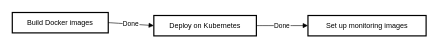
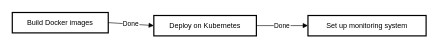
(367, 26) -> (367, 26)
